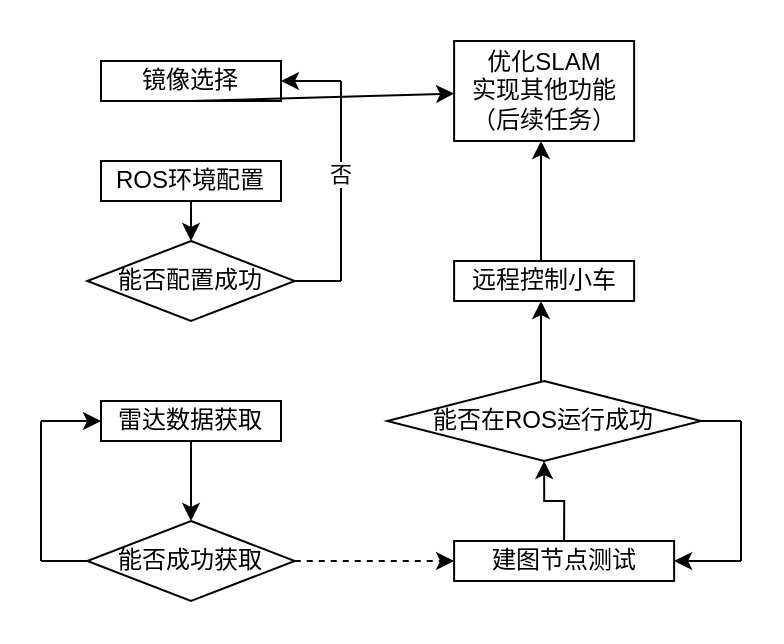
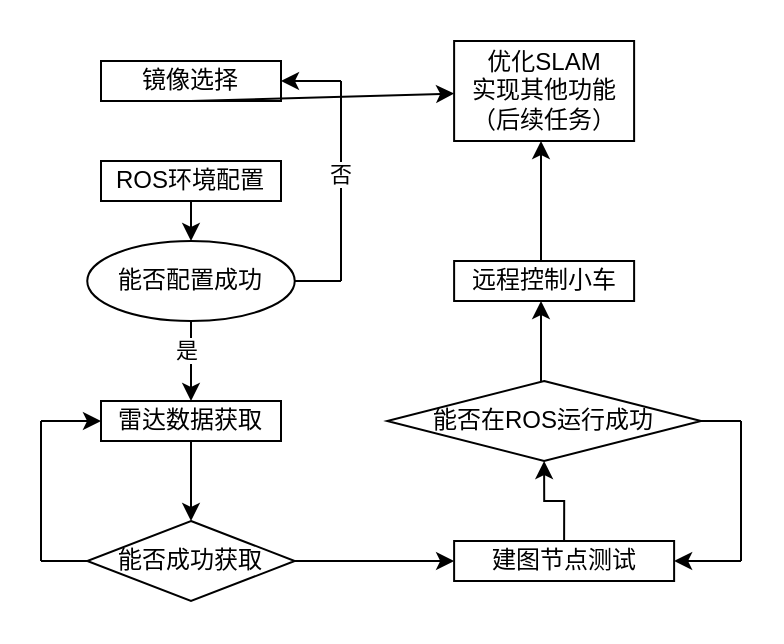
(191, 281) -> (191, 281)
none -> (191, 354)
(368, 561) -> (368, 561)
